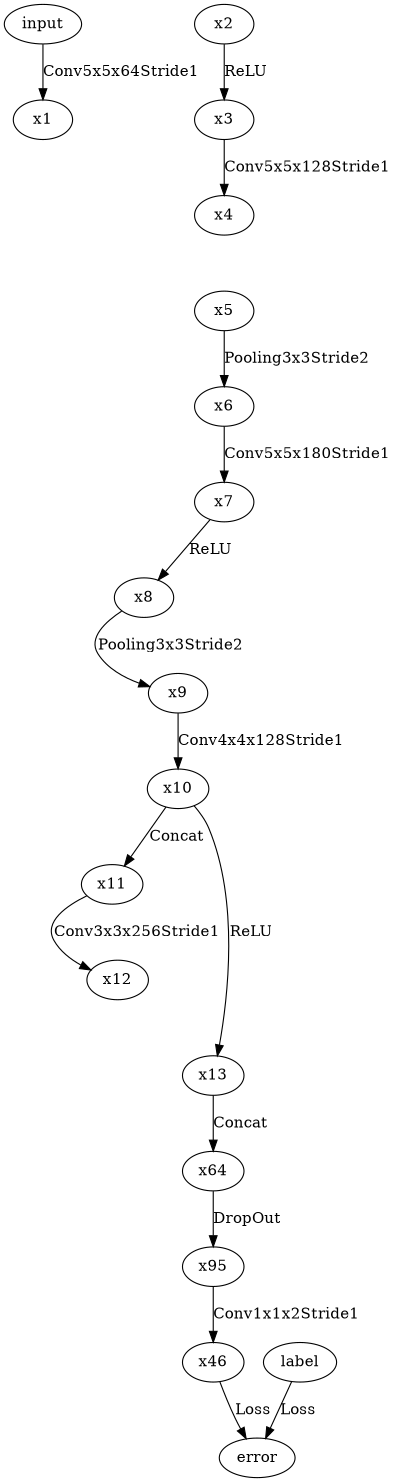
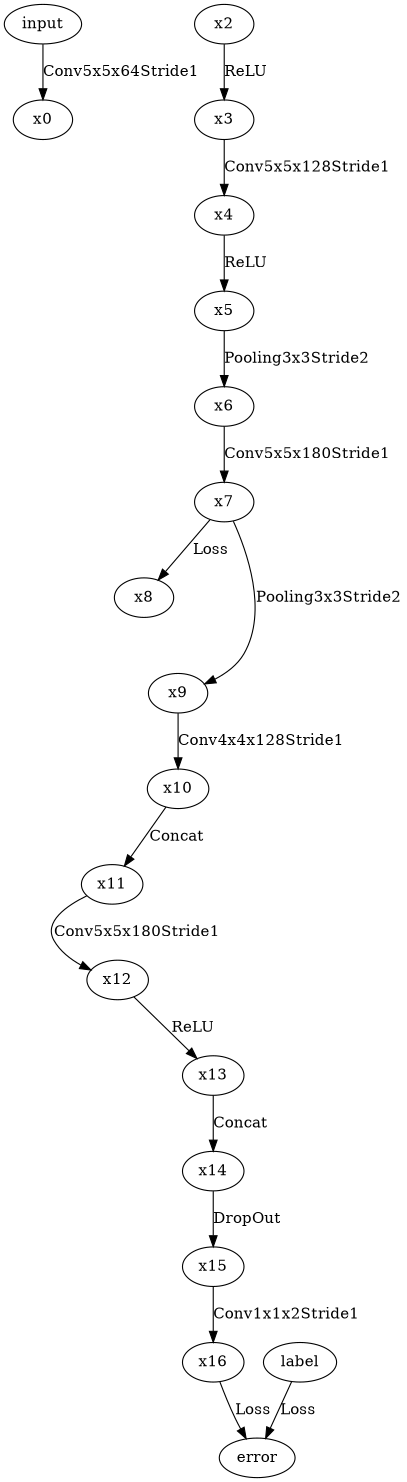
(43, 120) -> (43, 120)
none -> (224, 258)
(211, 550) -> (211, 550)
(97, 653) -> (255, 606)
(228, 922) -> (161, 1024)
(137, 932) -> (137, 932)
(213, 1171) -> (213, 1171)
(213, 1267) -> (213, 1267)
(213, 1362) -> (213, 1362)
